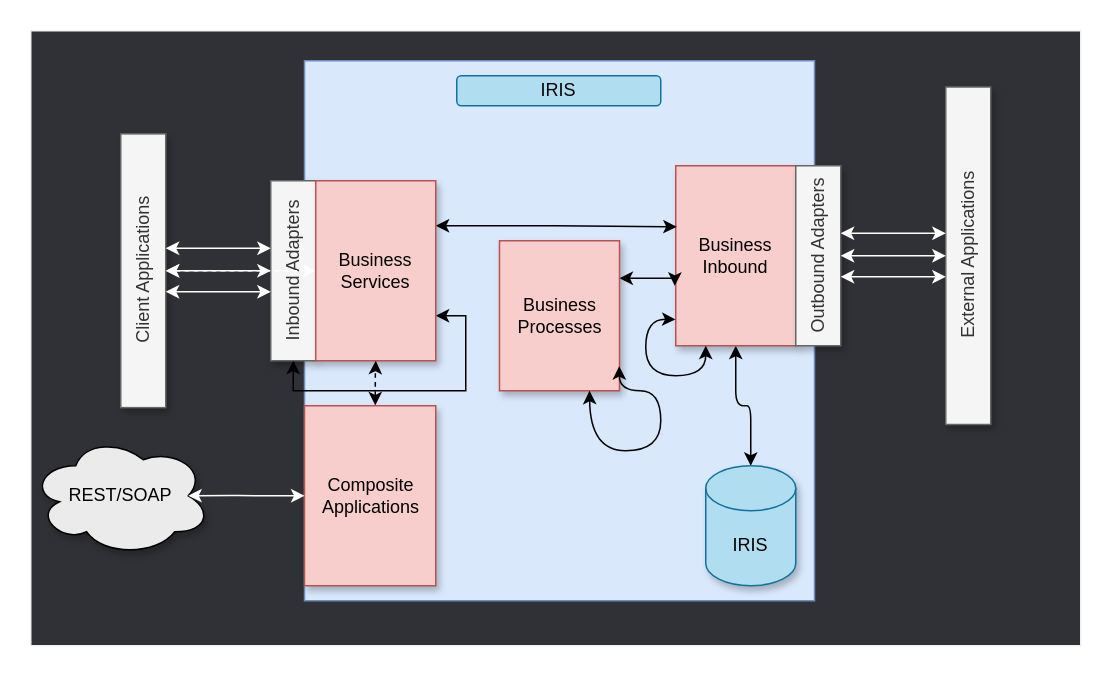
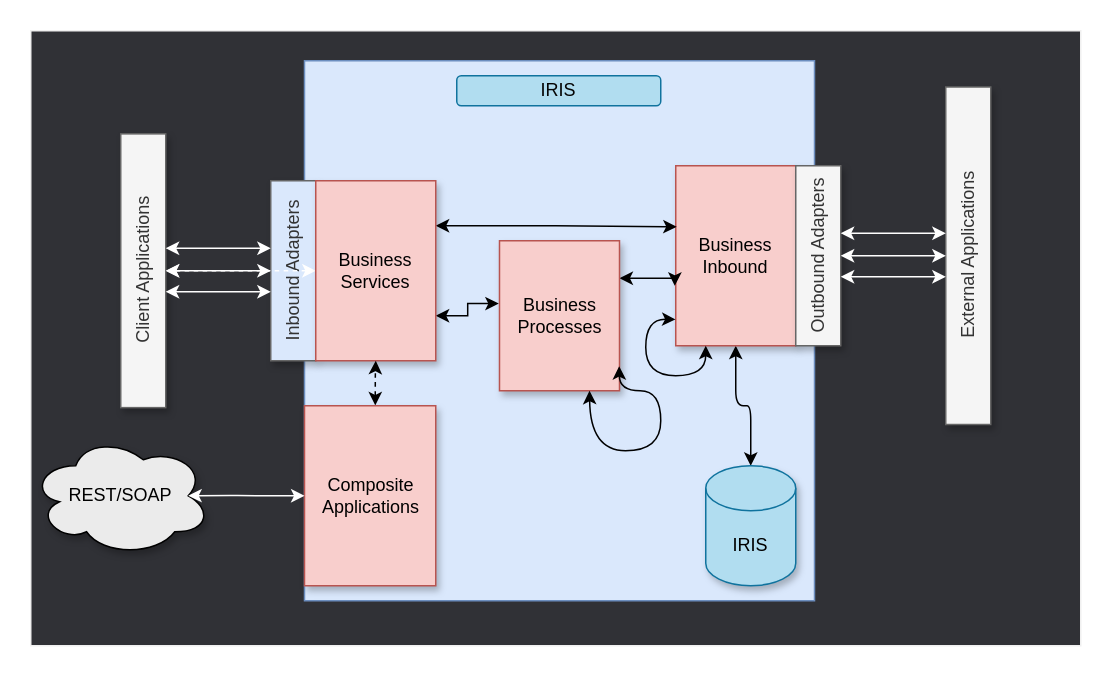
(293, 271) -> (293, 271)
(424, 391) -> (470, 304)
